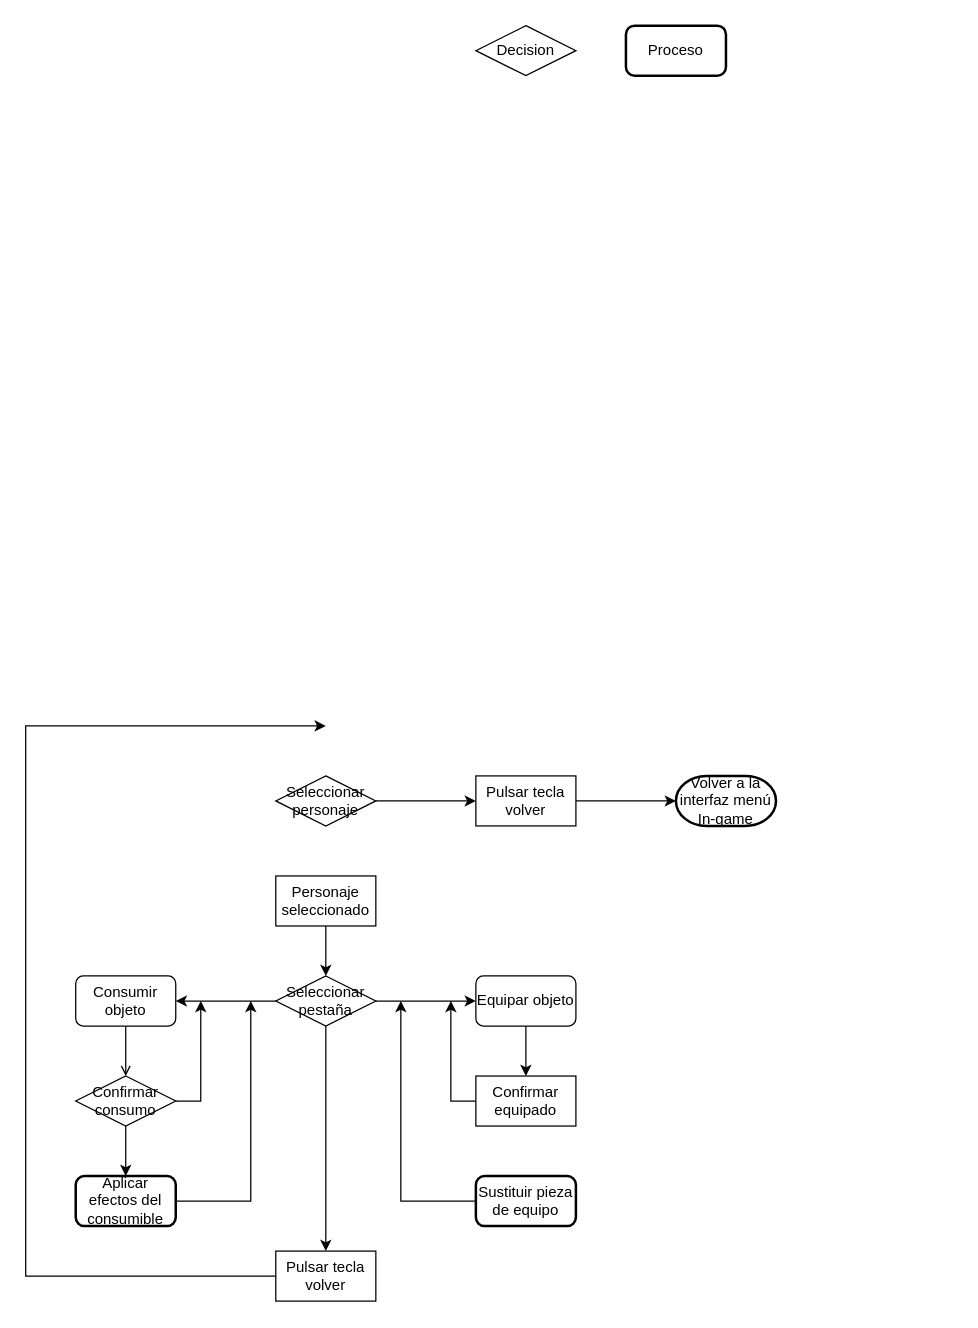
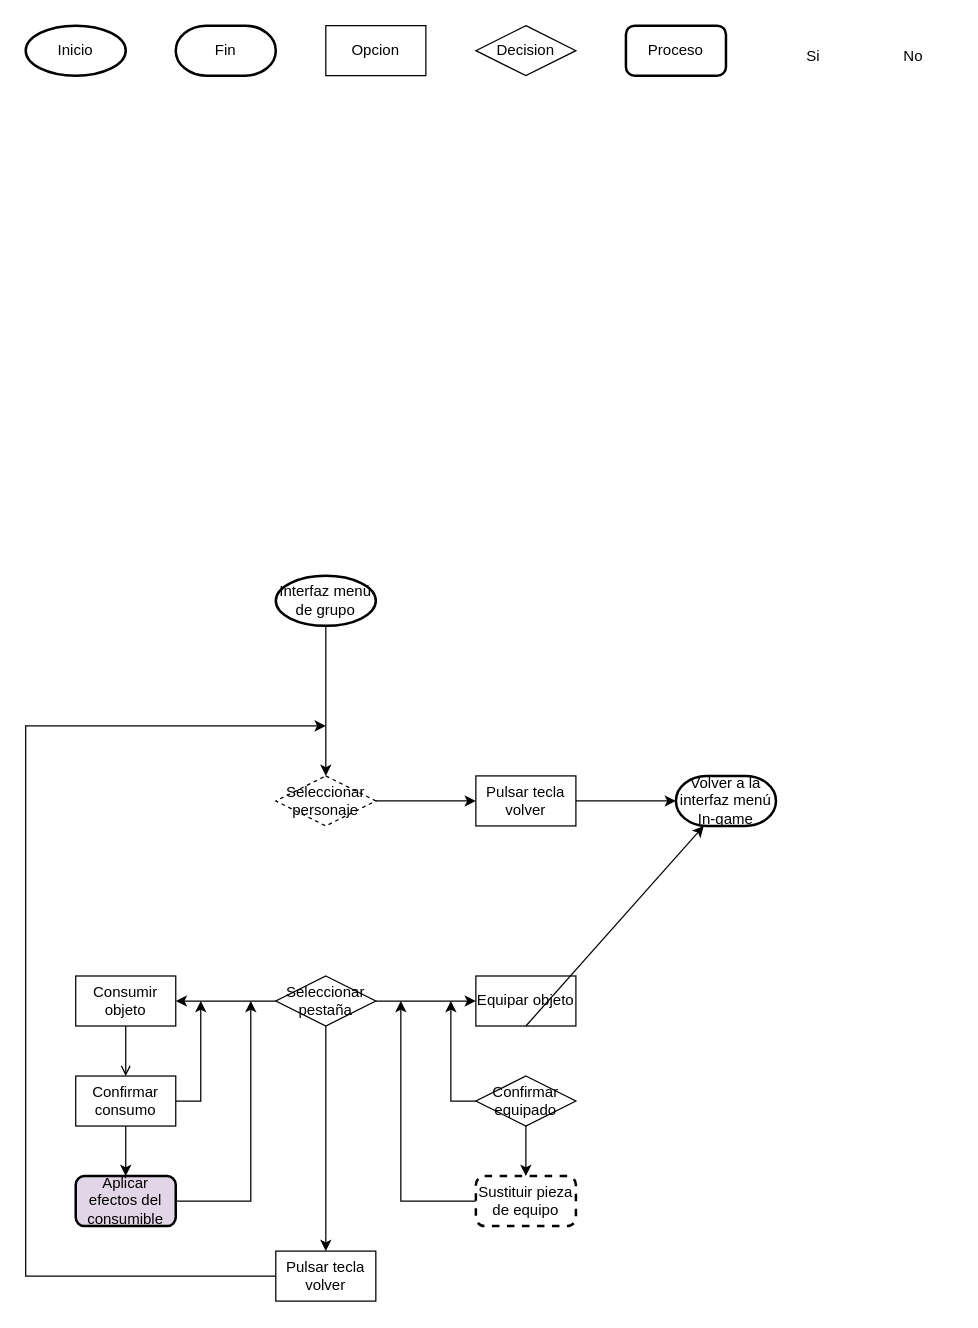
none -> (76, 51)
none -> (226, 51)
none -> (376, 51)
none -> (813, 57)
none -> (913, 57)
none -> (326, 601)
none -> (326, 697)
(326, 801) -> (326, 801)
(326, 901) -> none
(326, 947) -> none
(126, 1001) -> (126, 1001)
(526, 1001) -> (526, 1001)
(526, 1047) -> (612, 929)
(126, 1101) -> (126, 1101)
(526, 1101) -> (526, 1101)
none -> (526, 1147)
(126, 1201) -> (126, 1201)
(526, 1201) -> (526, 1201)
